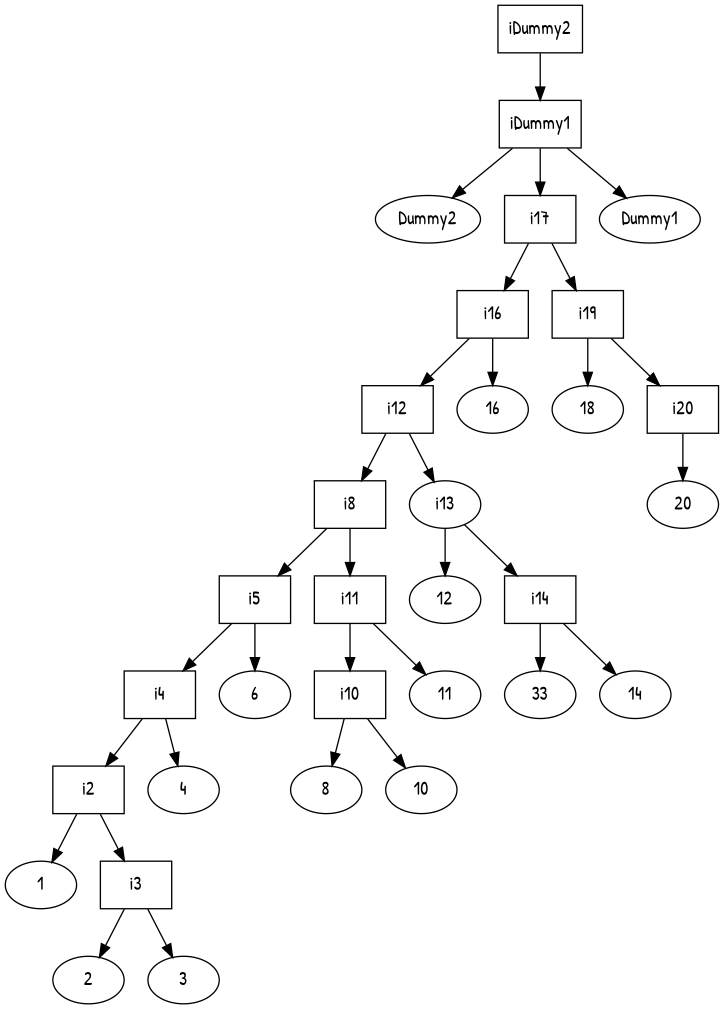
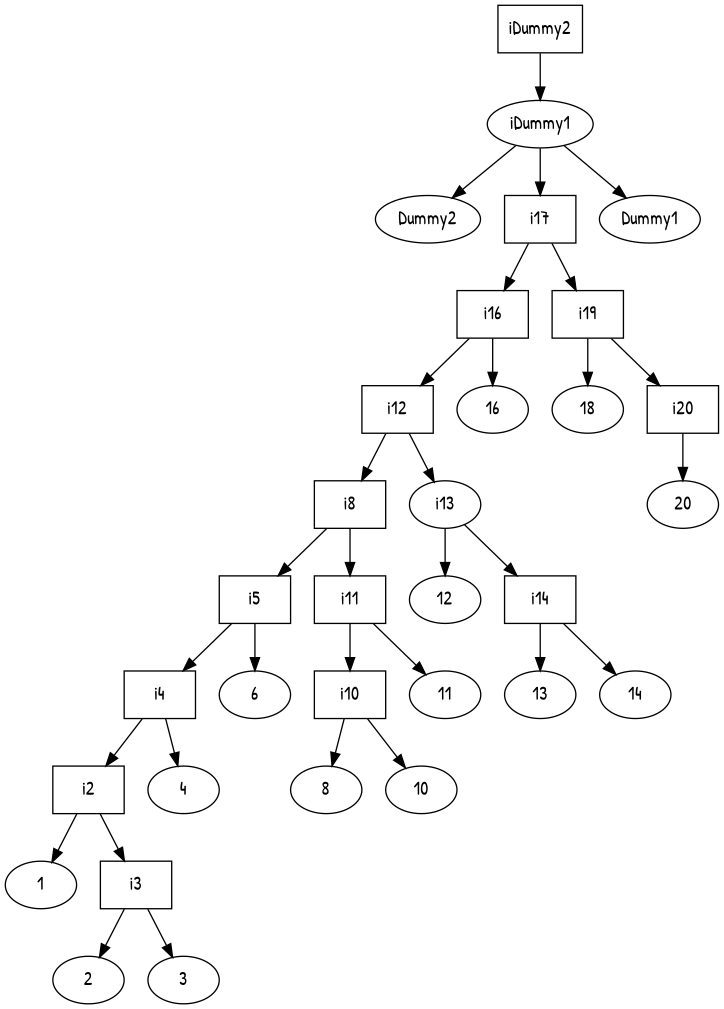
(540, 124) -> (540, 124)
(540, 695) -> (540, 695)
